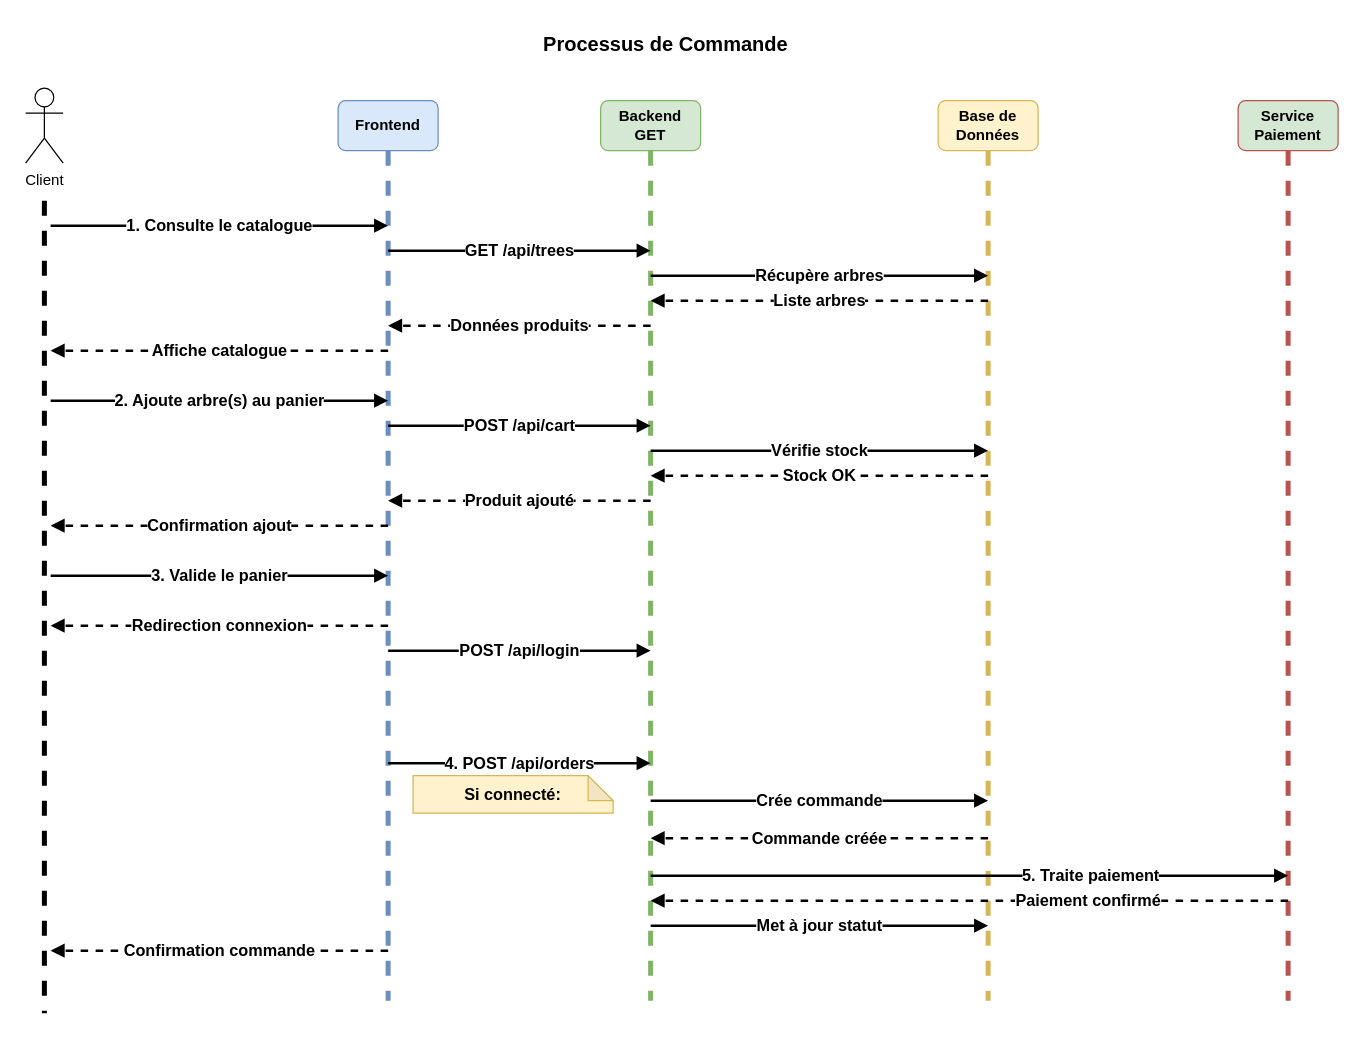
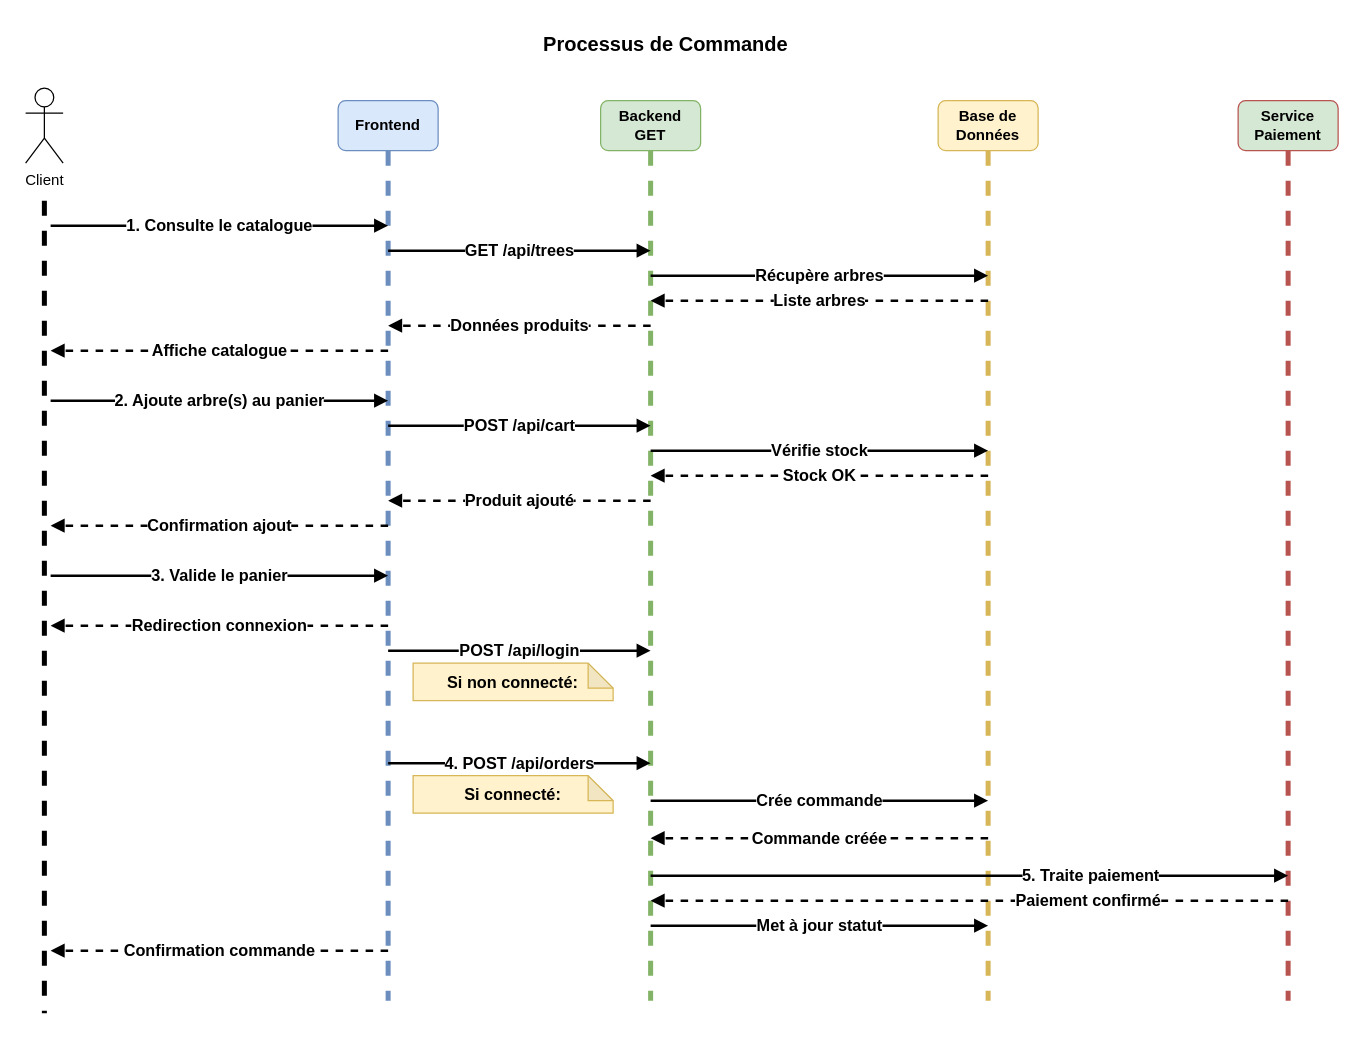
none -> (513, 682)
